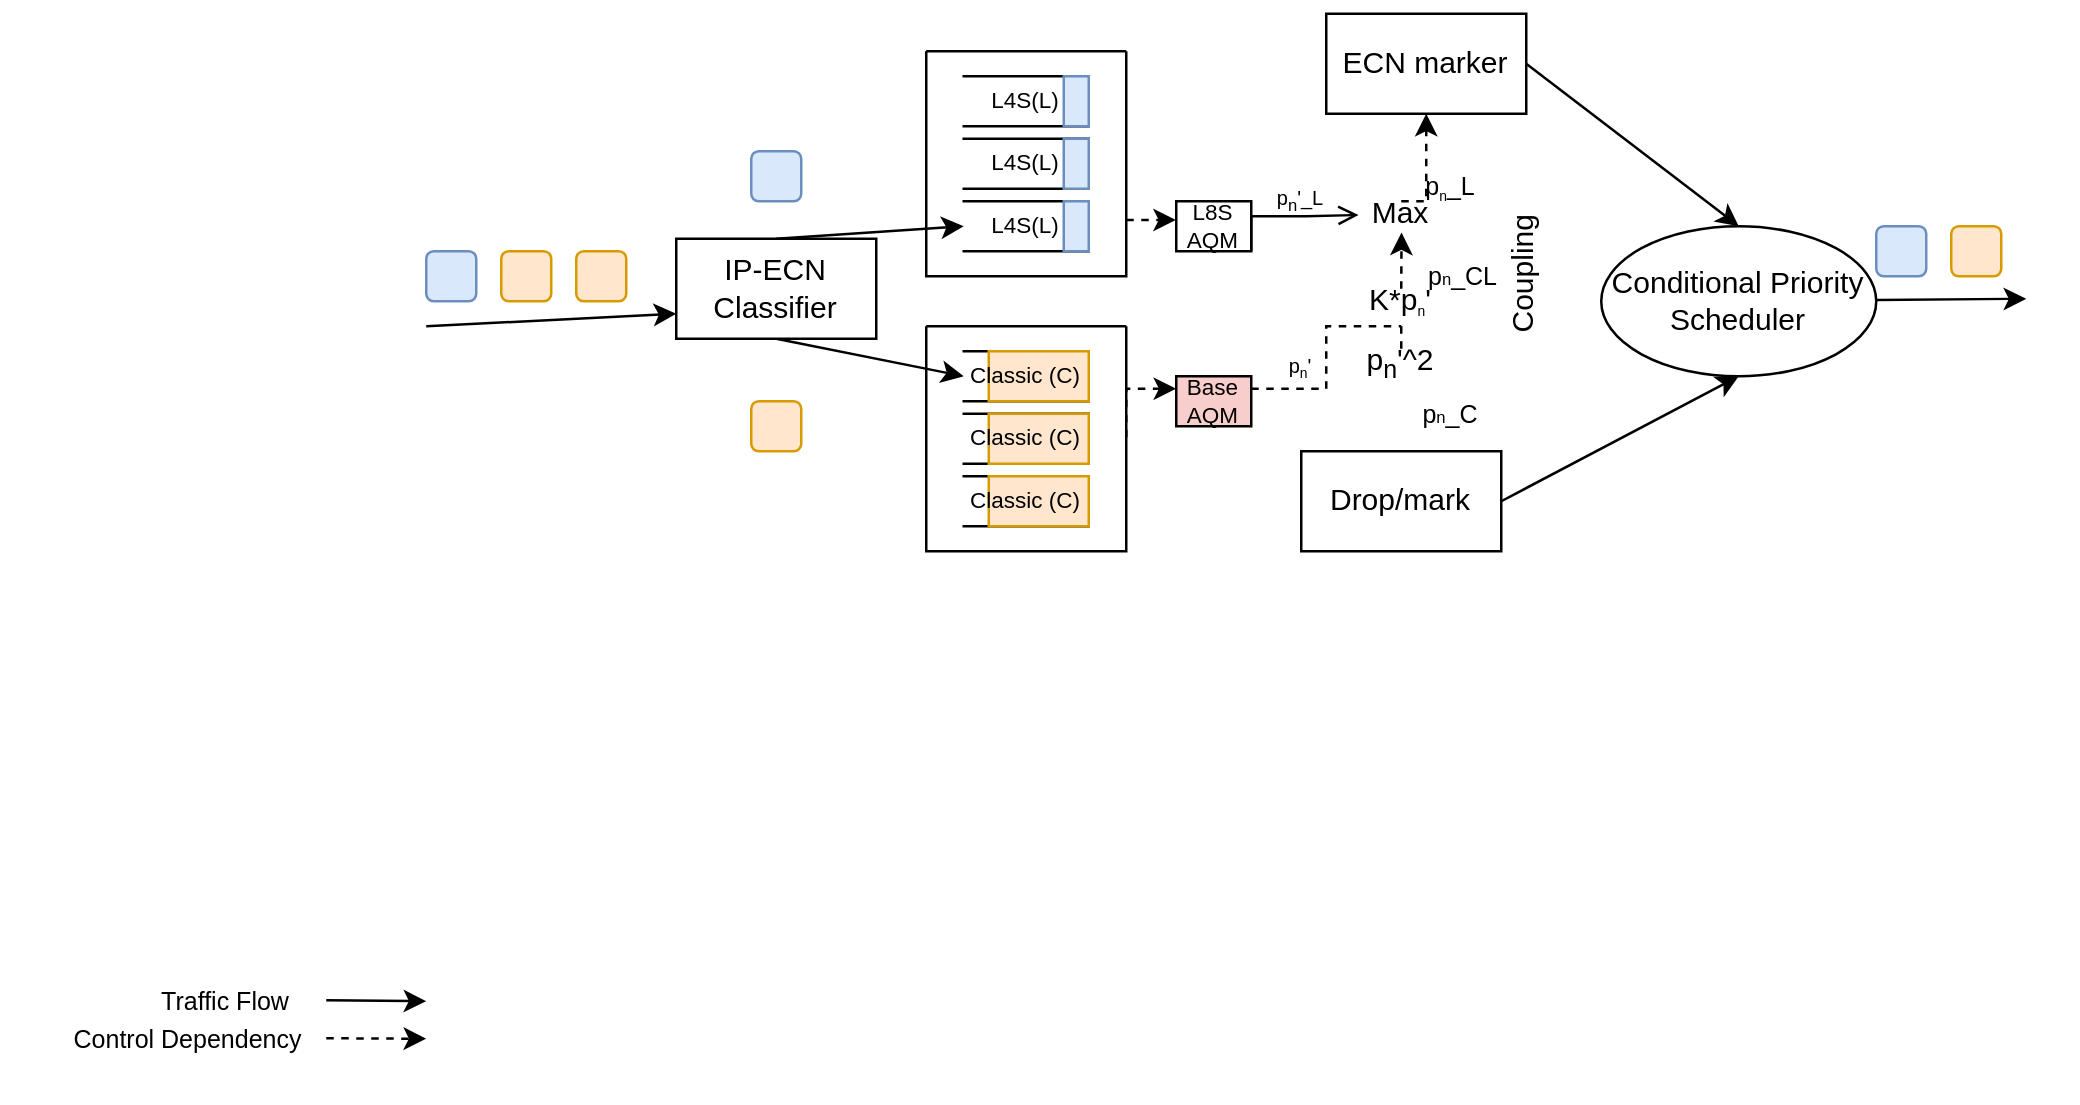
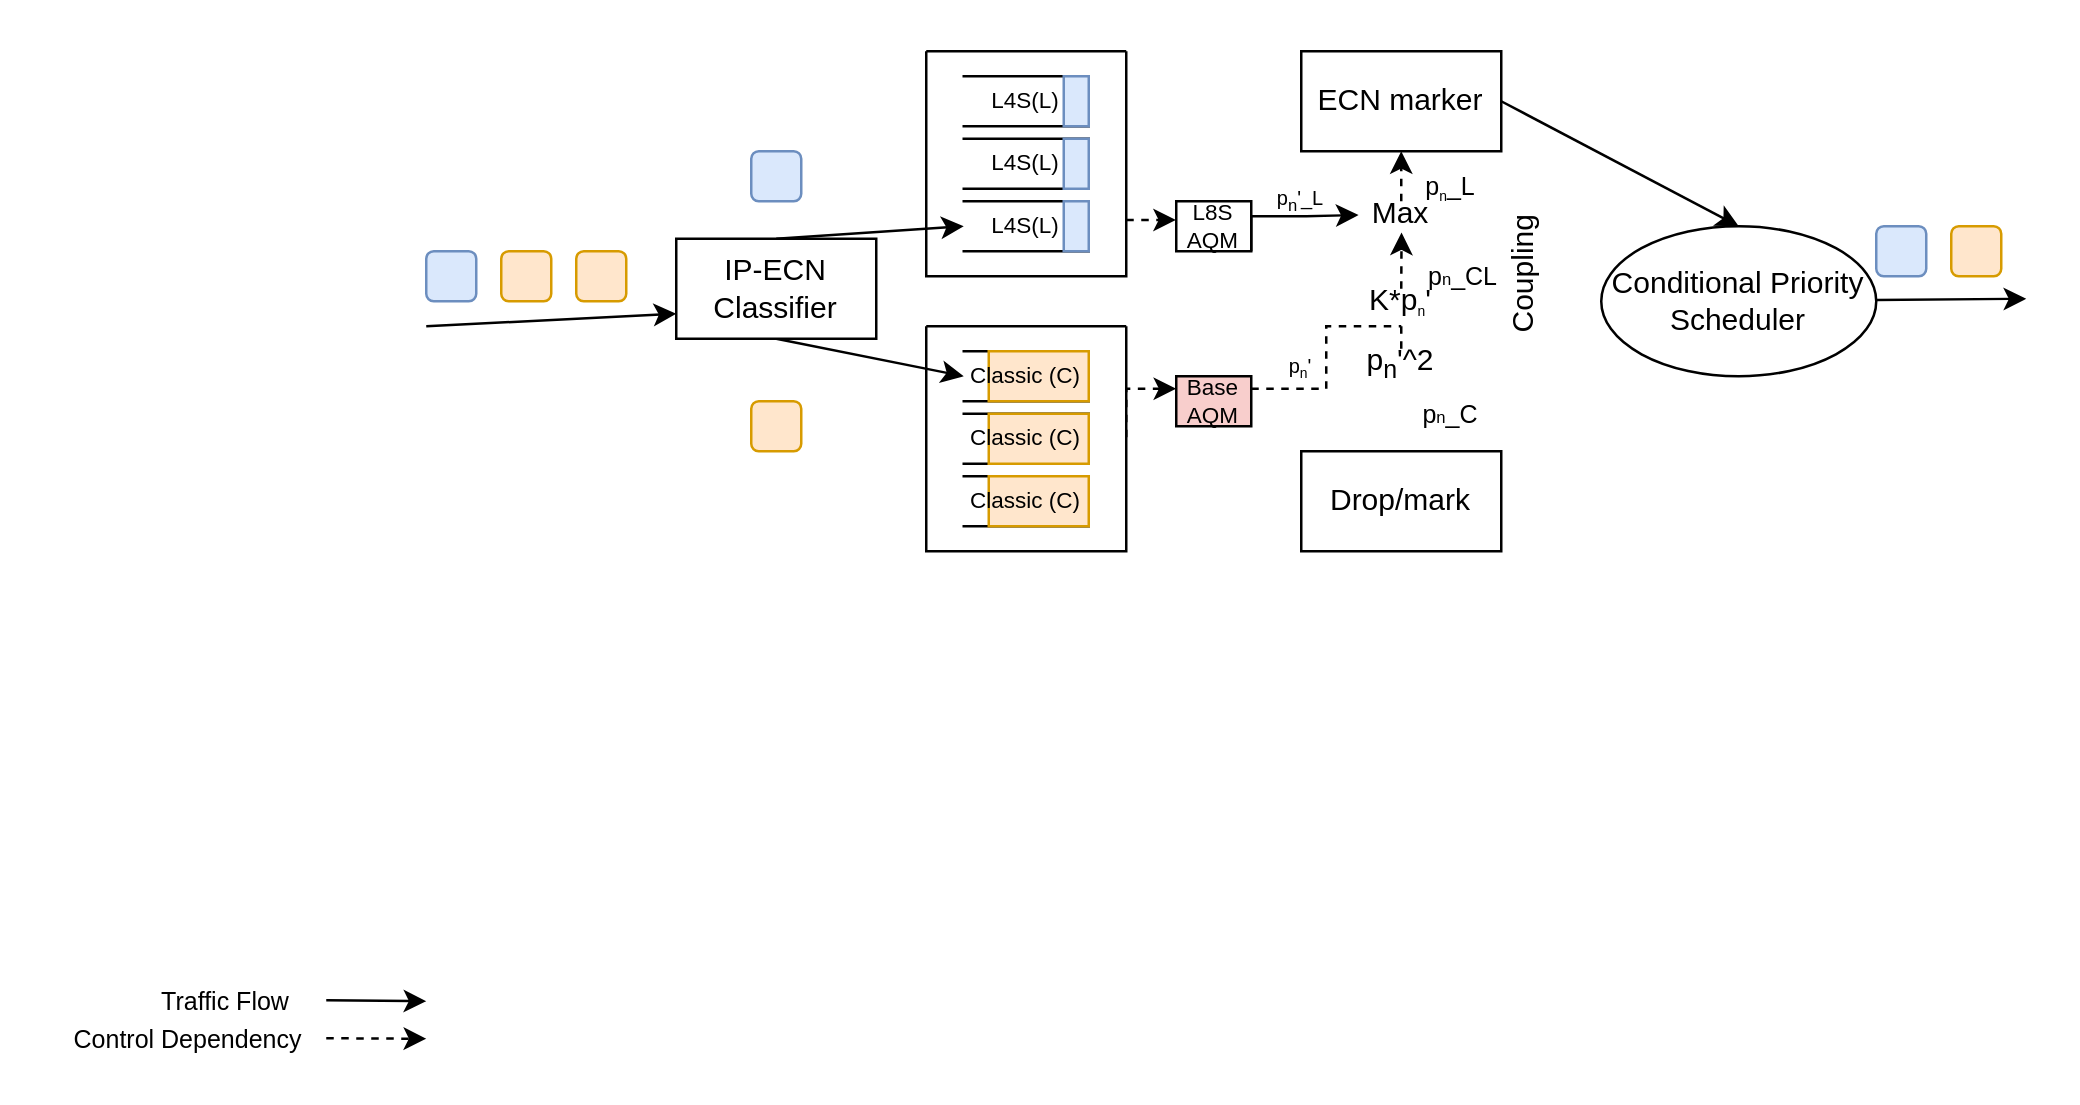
(1426, 64) -> (1401, 101)
(1344, 215) -> (1340, 215)
(1613, 442) -> none
